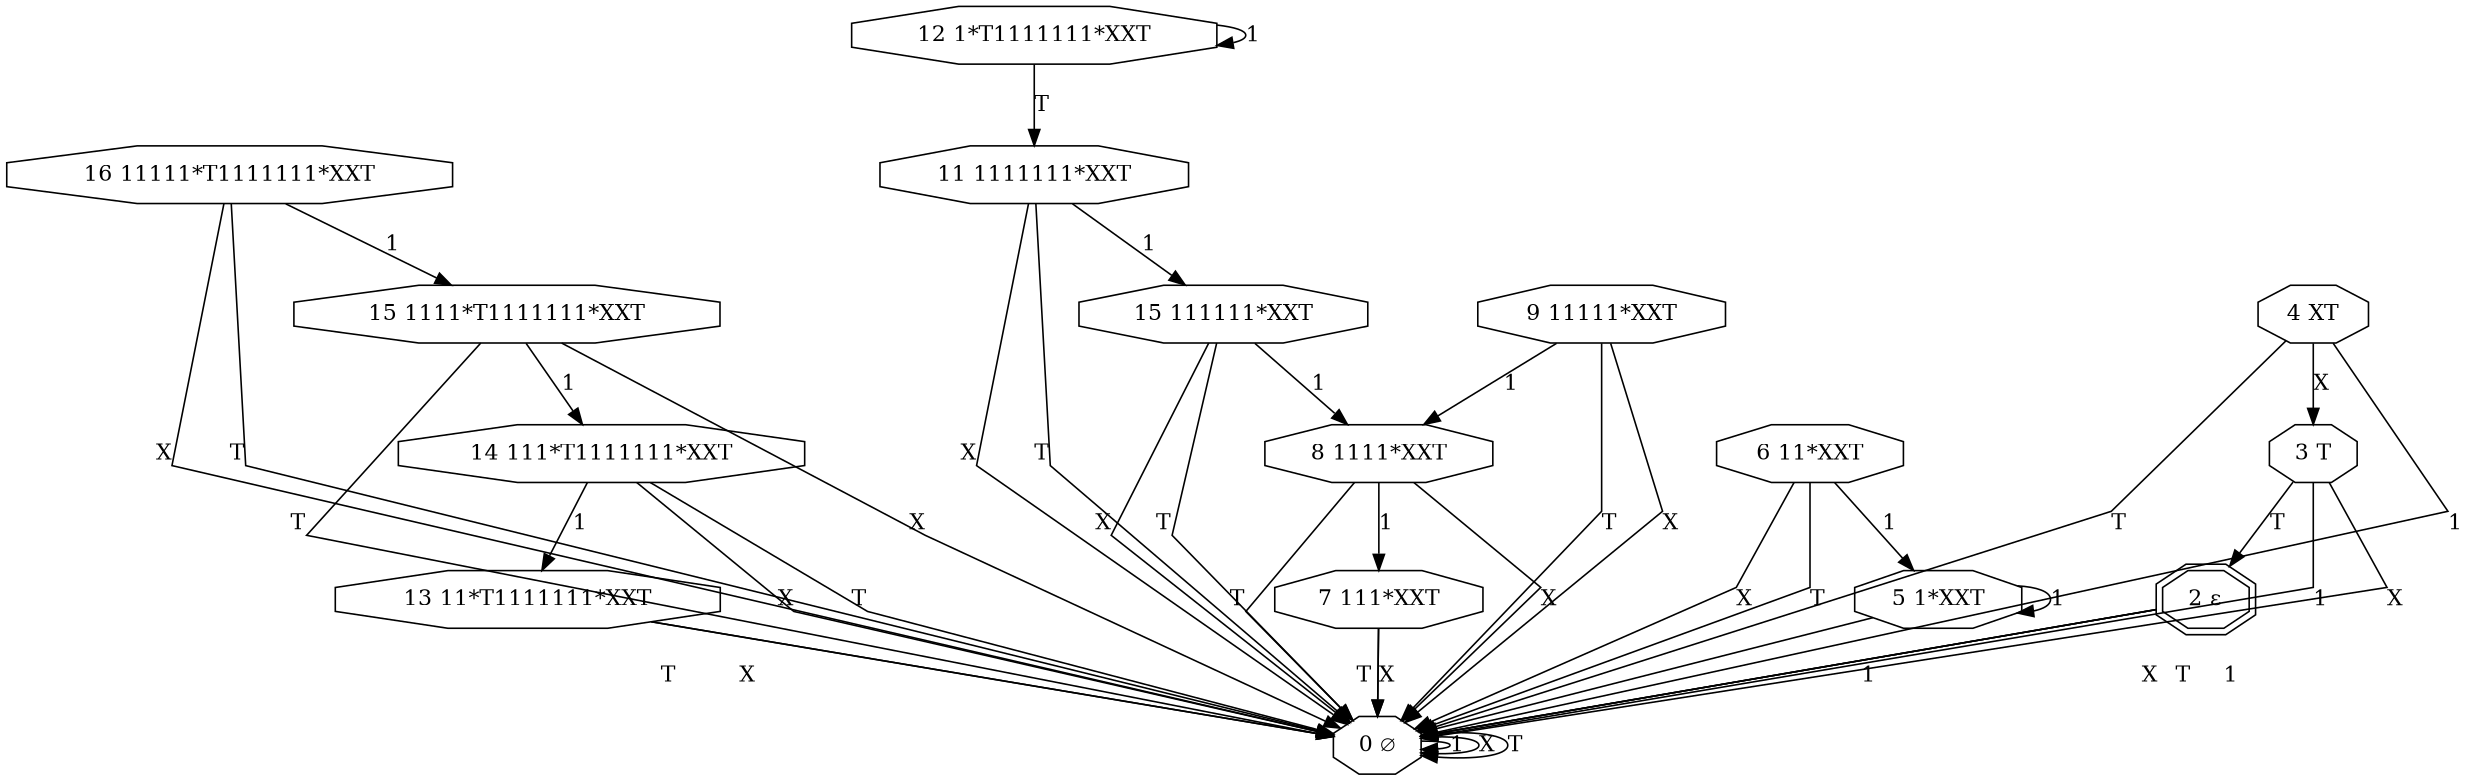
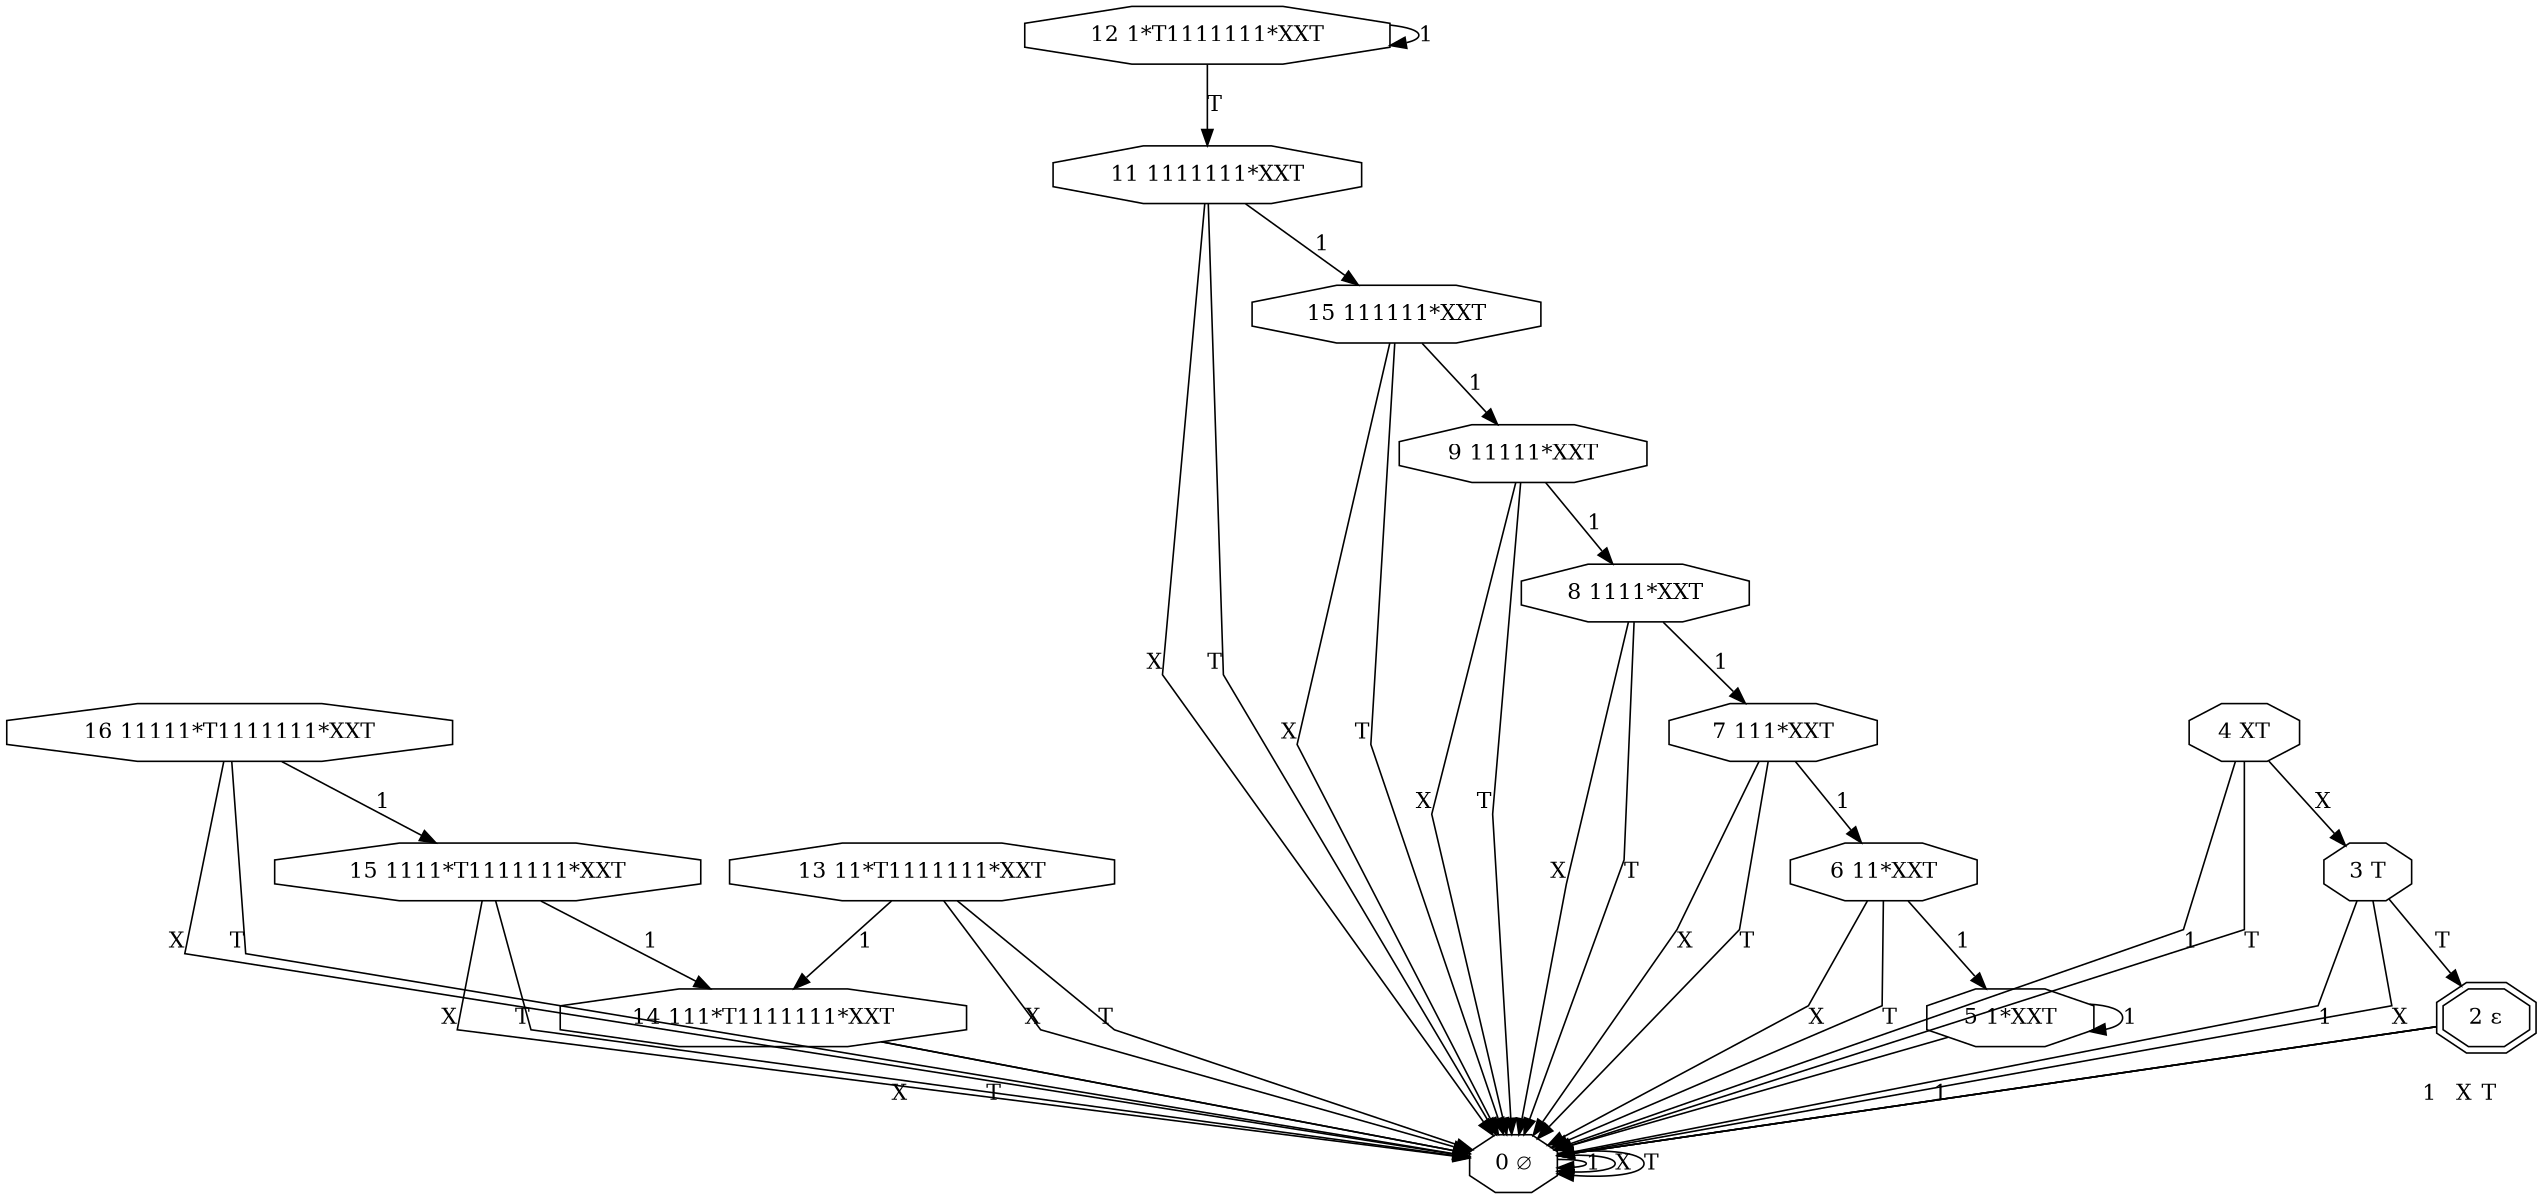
(1295, 378) -> (1454, 378)
(568, 519) -> (849, 939)
none -> (1823, 796)
